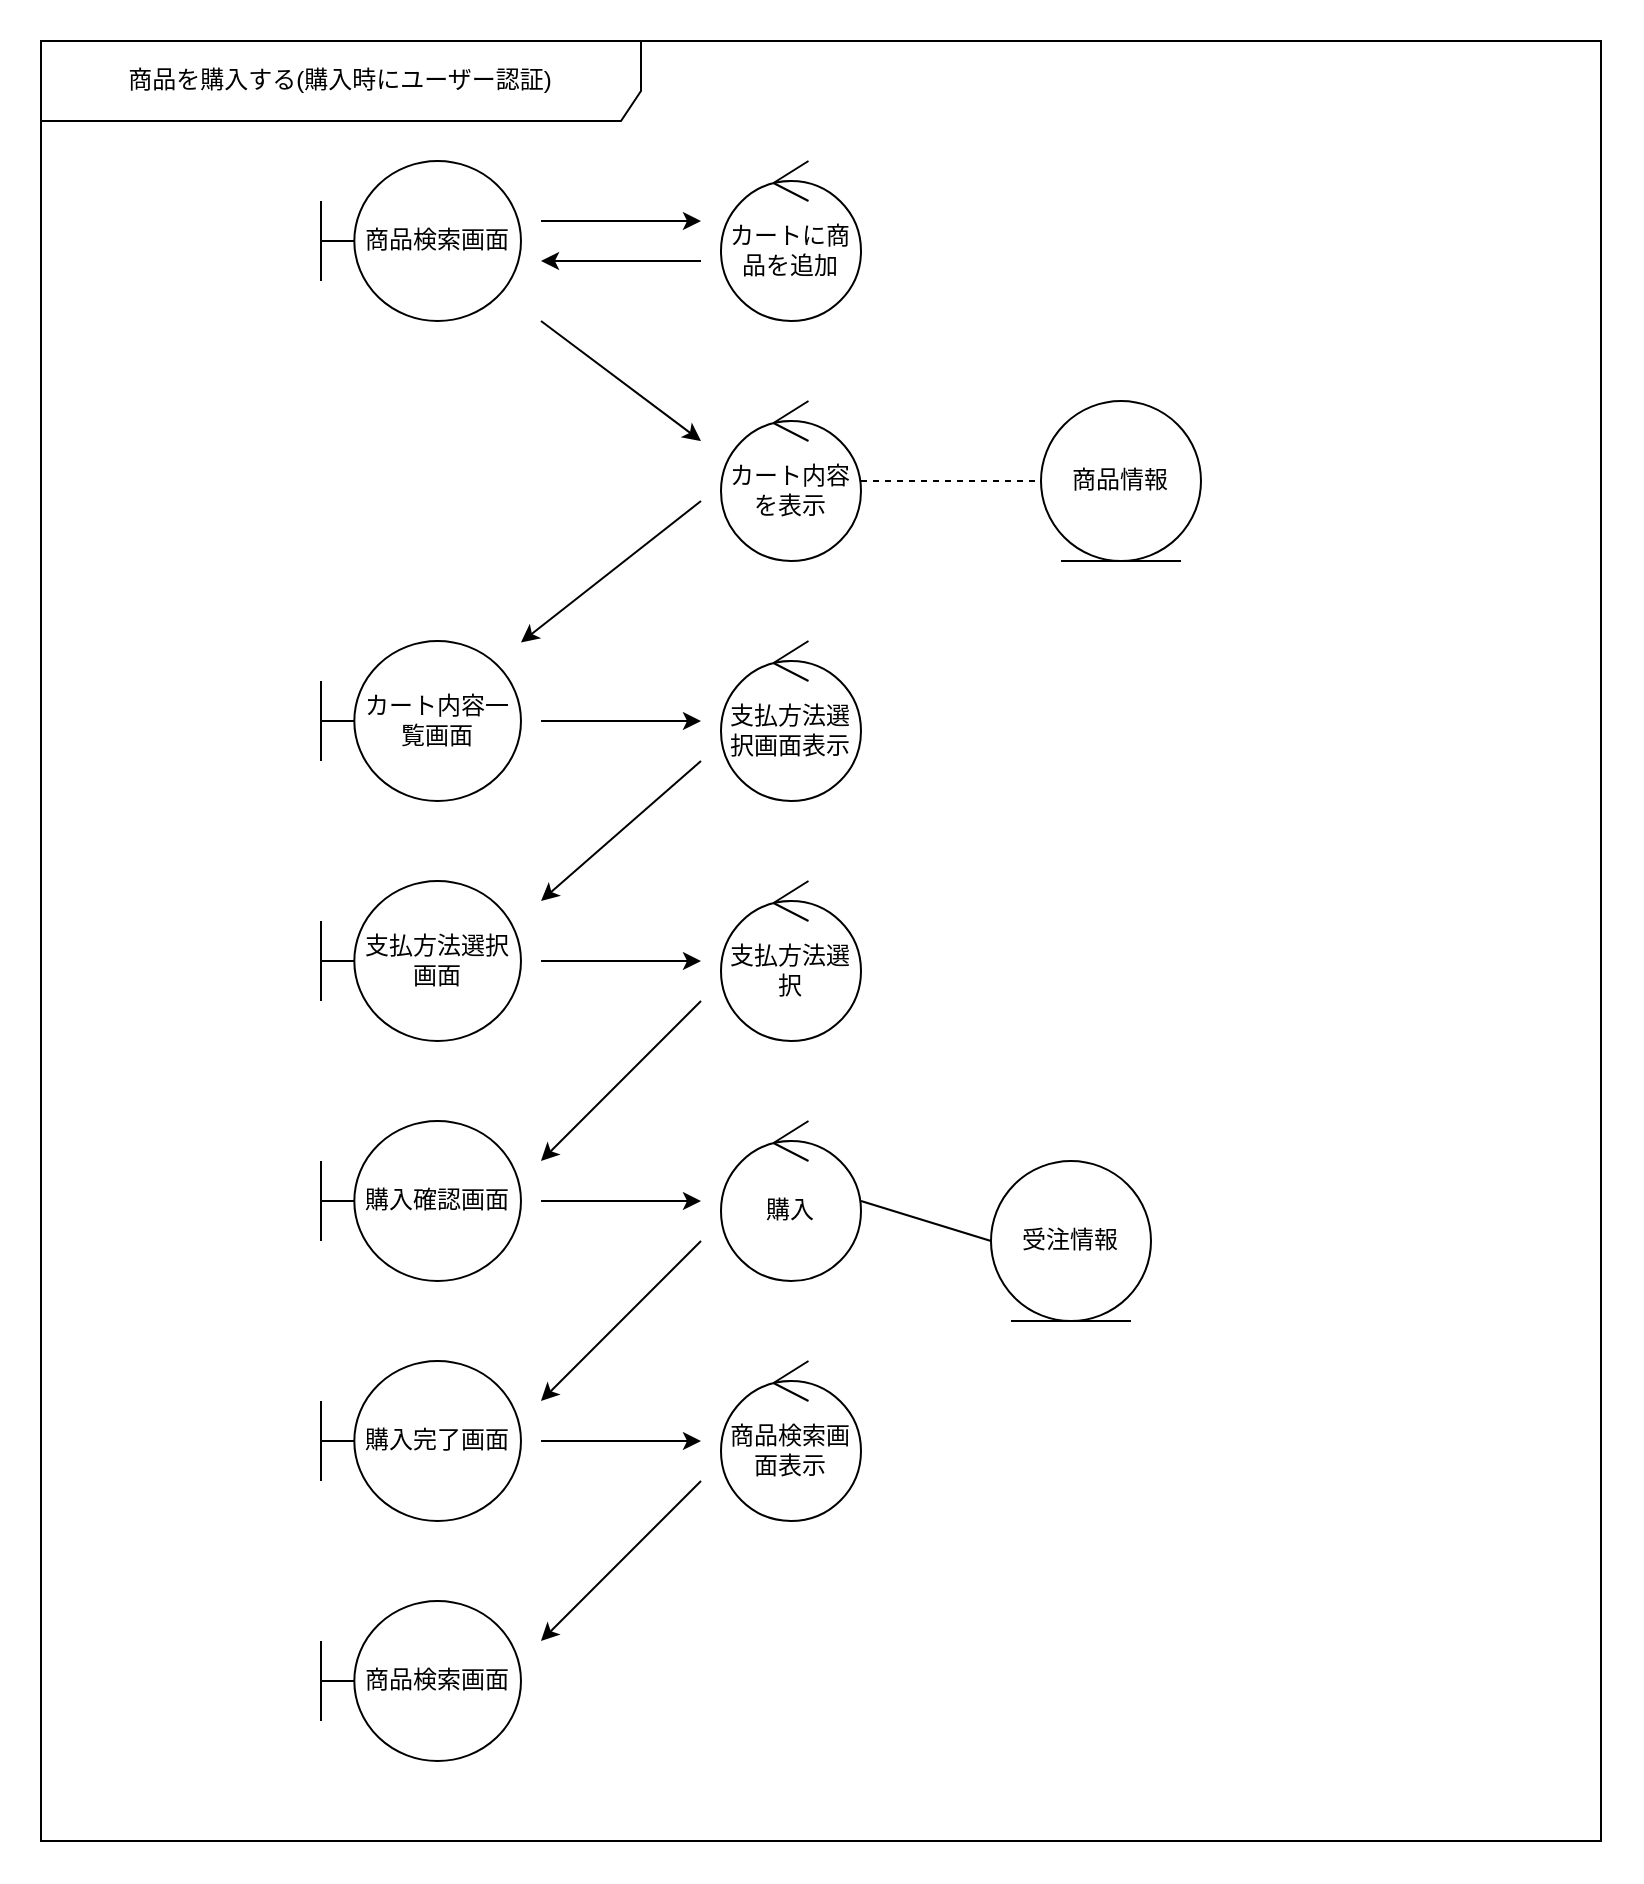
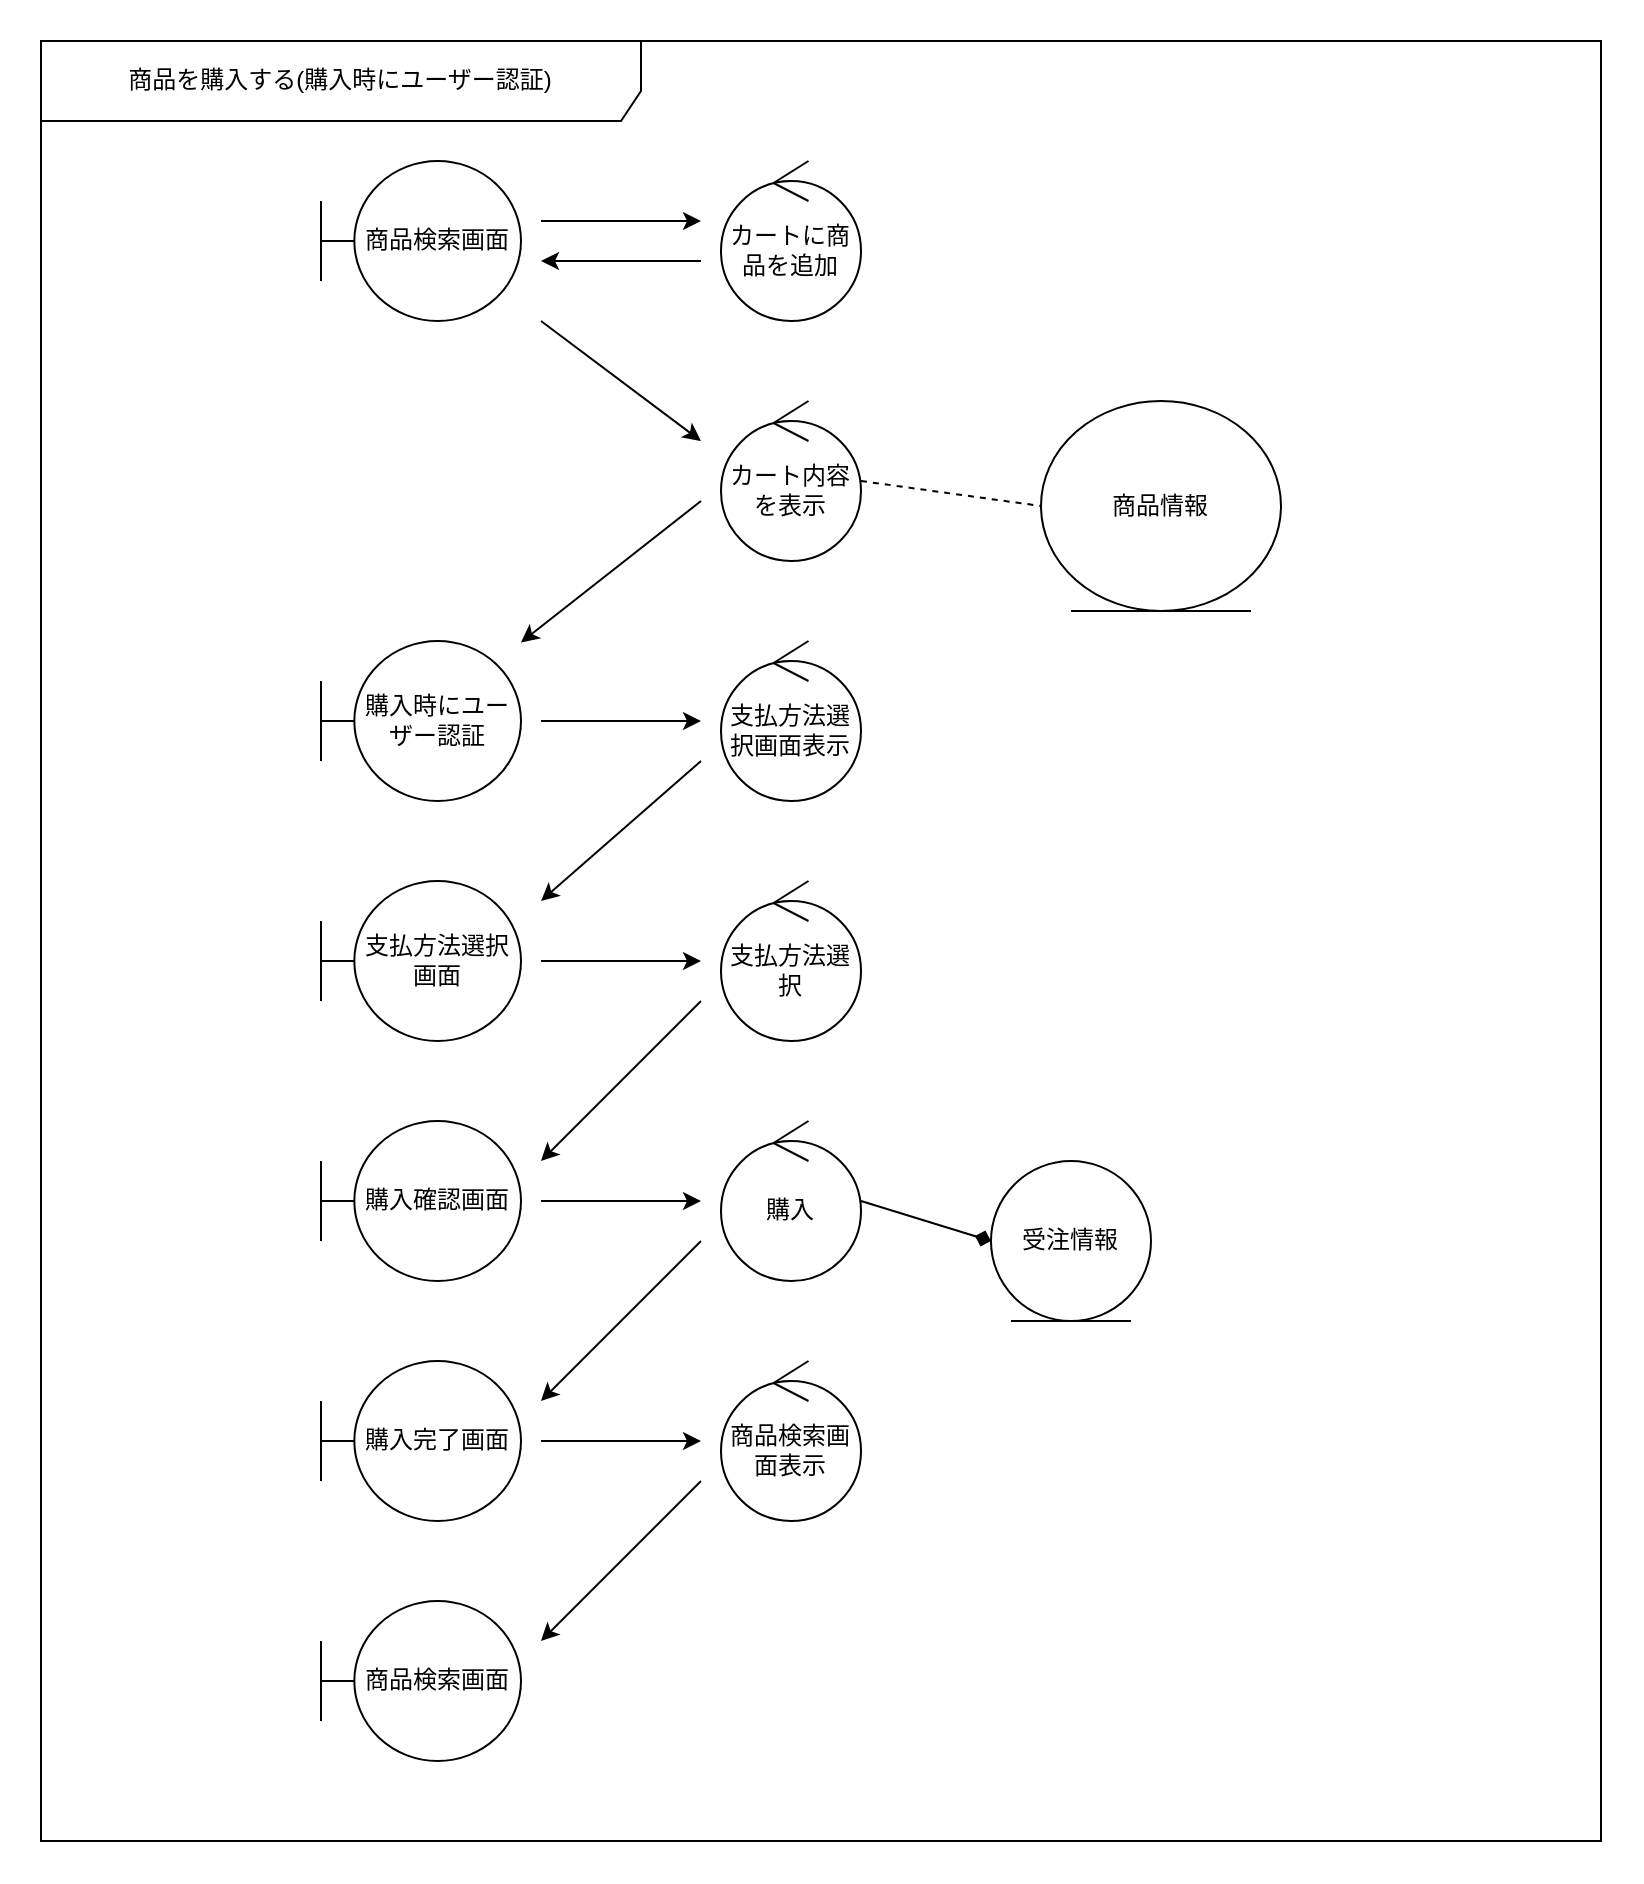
(1121, 481) -> (1161, 506)
(438, 721) -> (438, 721)
(981, 1238) -> (975, 1236)
